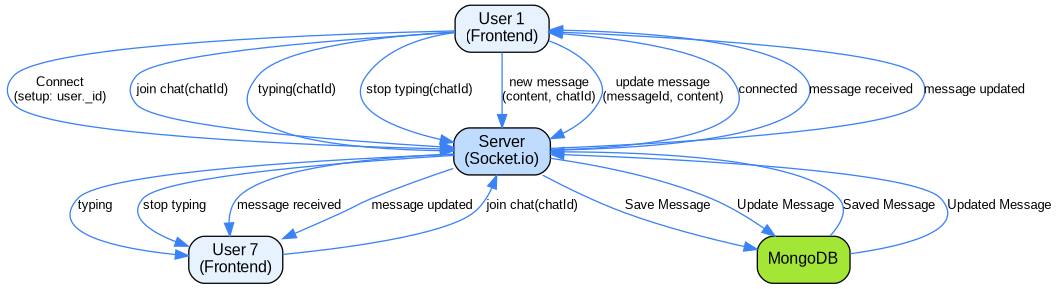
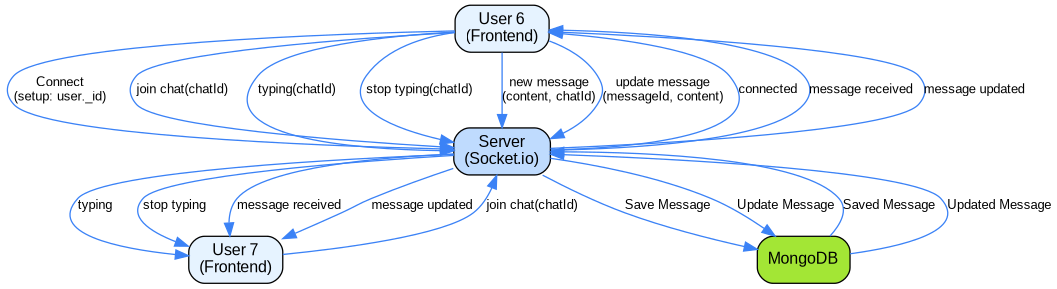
(502, 29) -> (502, 29)
